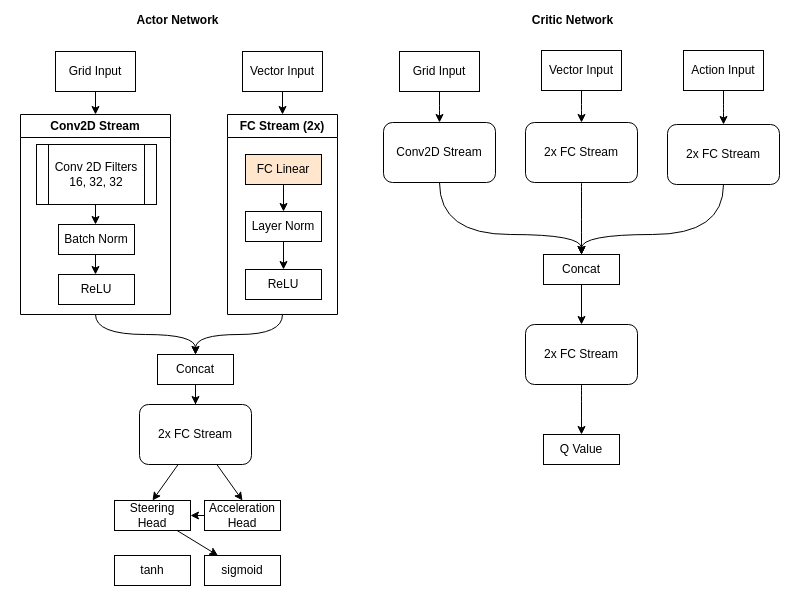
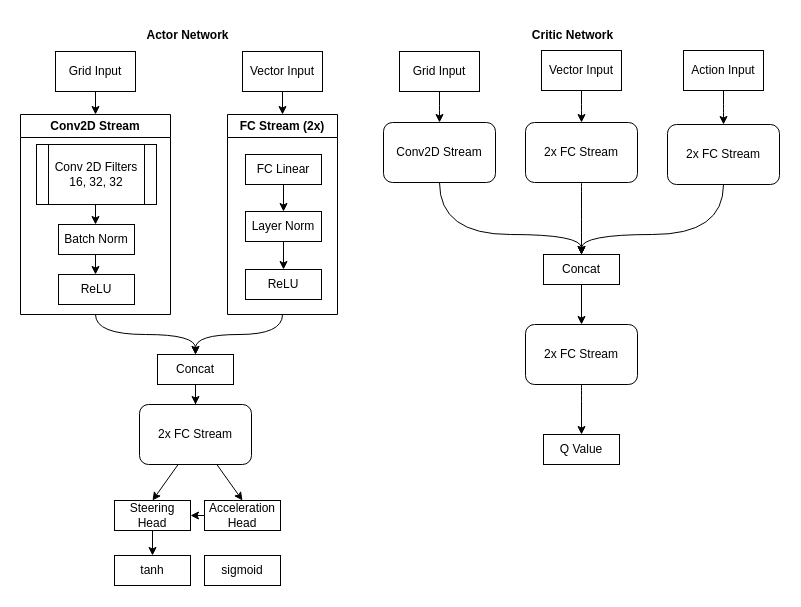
(178, 21) -> (188, 36)
(573, 21) -> (573, 36)
(284, 170) -> (284, 170)
(194, 541) -> (153, 540)
